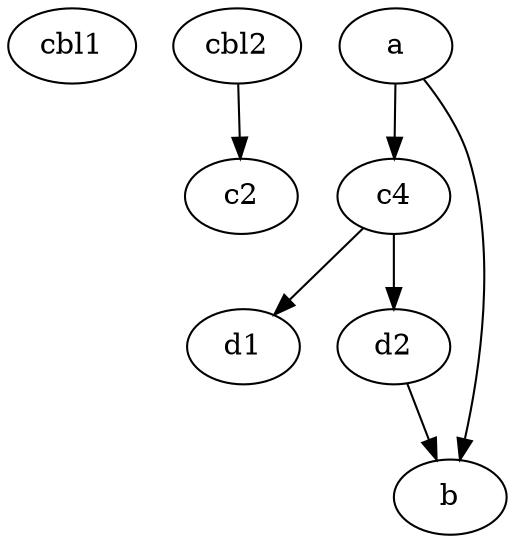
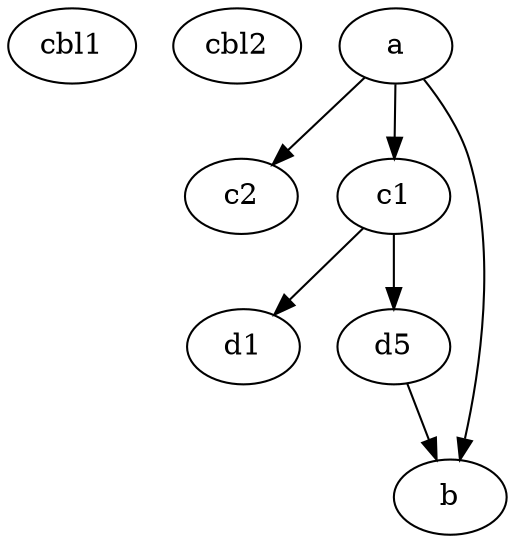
(239, 111) -> (326, 114)
(394, 196) -> (394, 196)
(394, 347) -> (394, 347)
